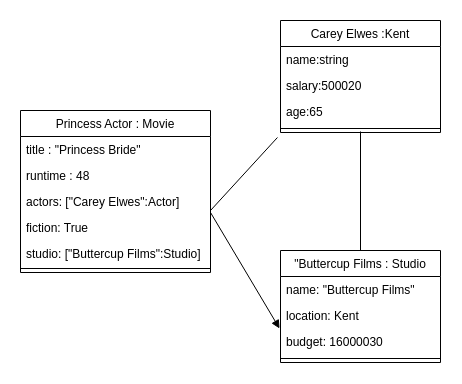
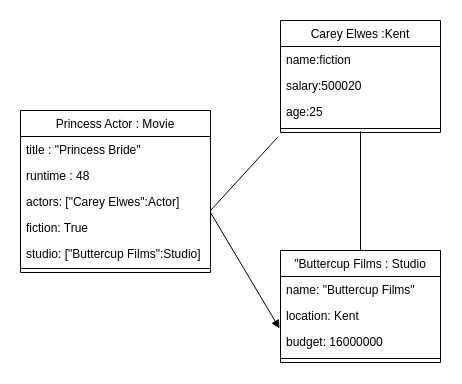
(320, 60) -> (322, 60)
(305, 112) -> (305, 112)
(337, 342) -> (337, 342)
